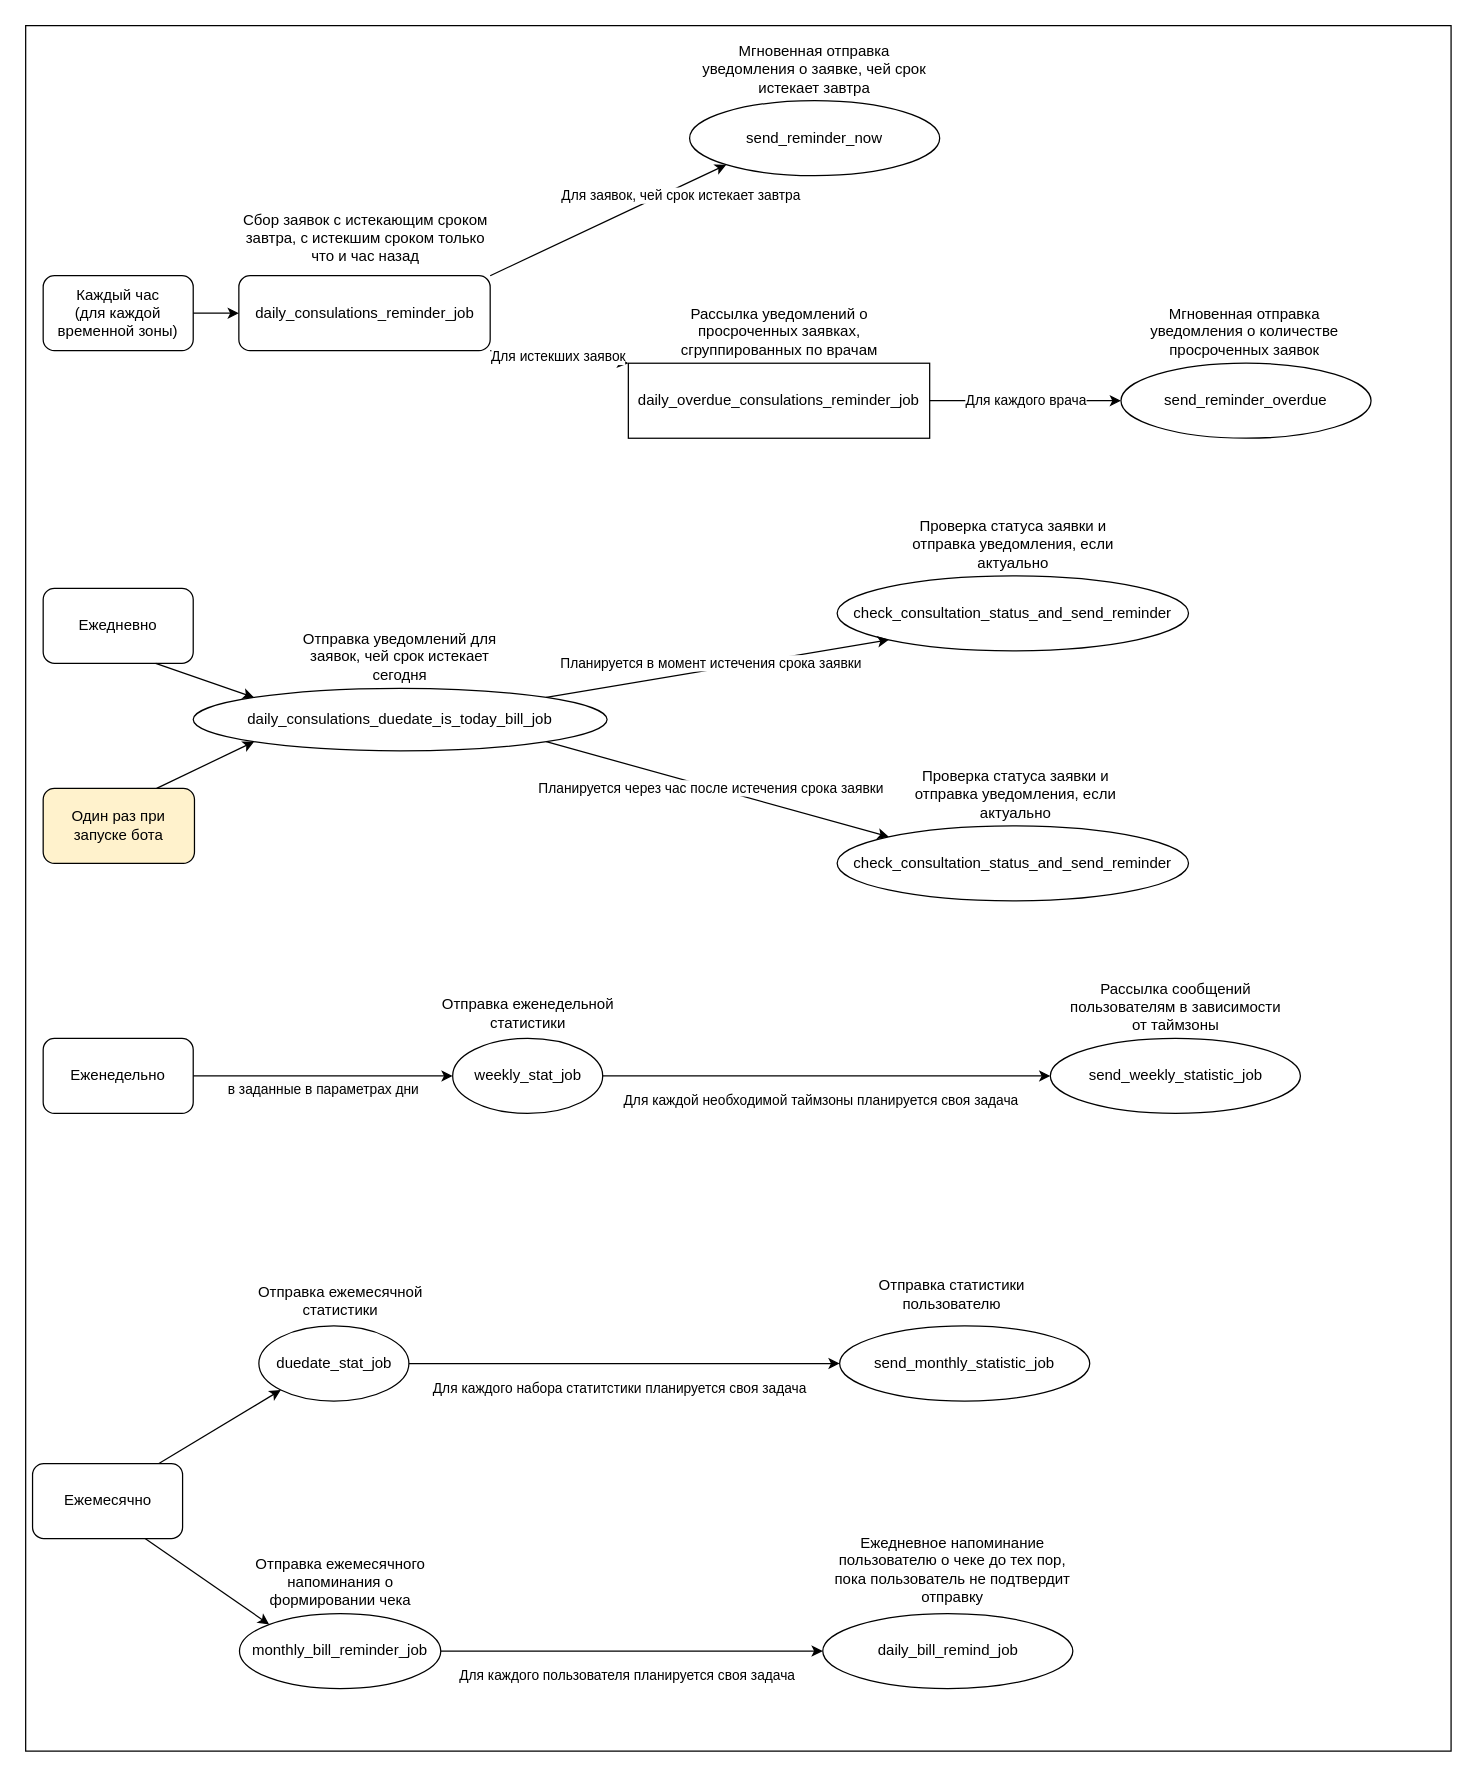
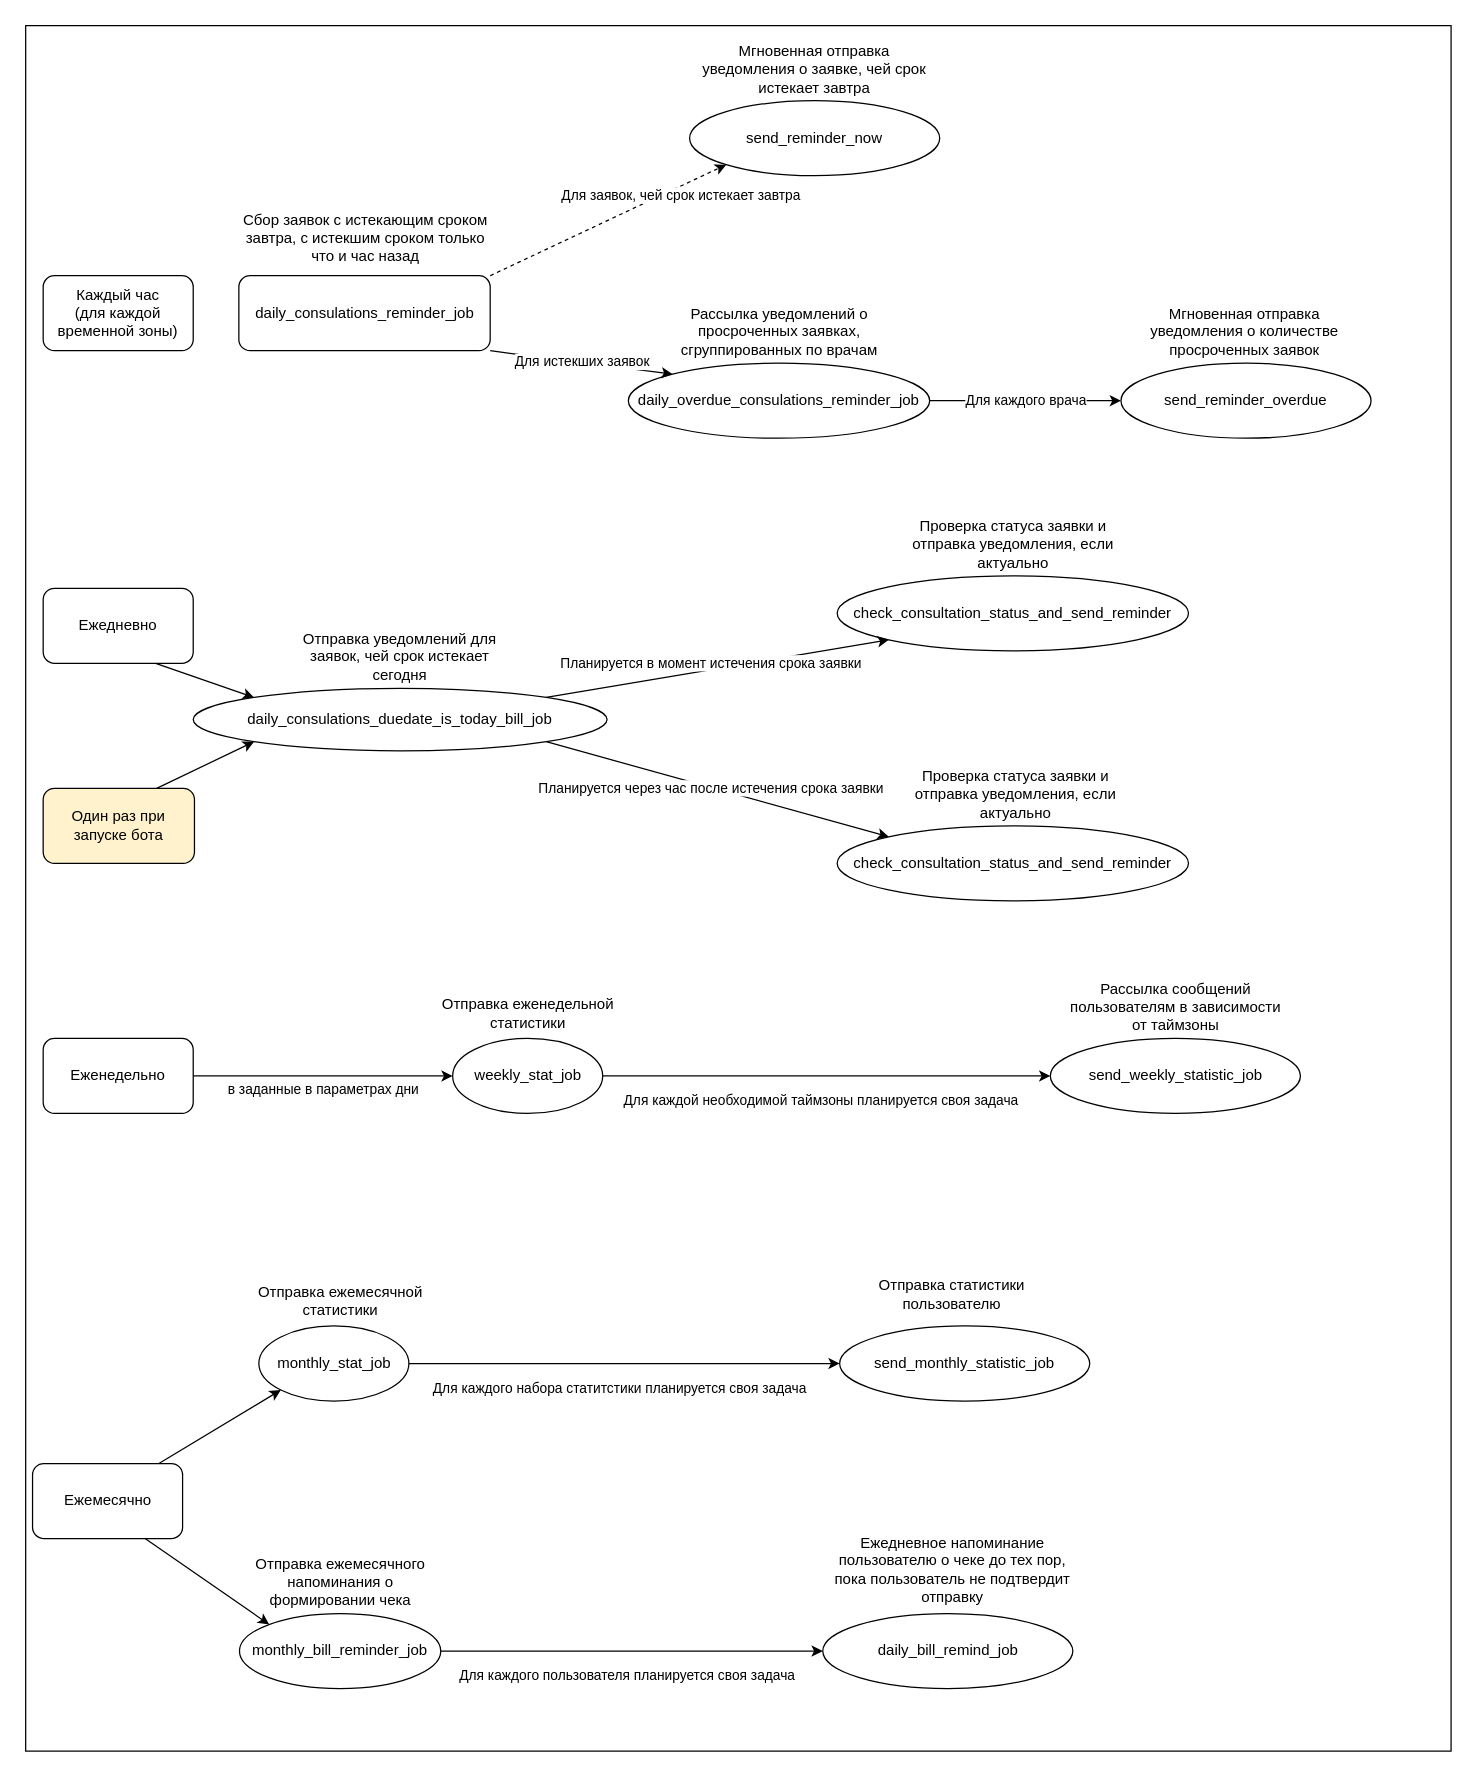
(566, 240) -> (566, 240)
(211, 313) -> none
(779, 401) -> (779, 401)
(334, 1363) -> (334, 1363)
